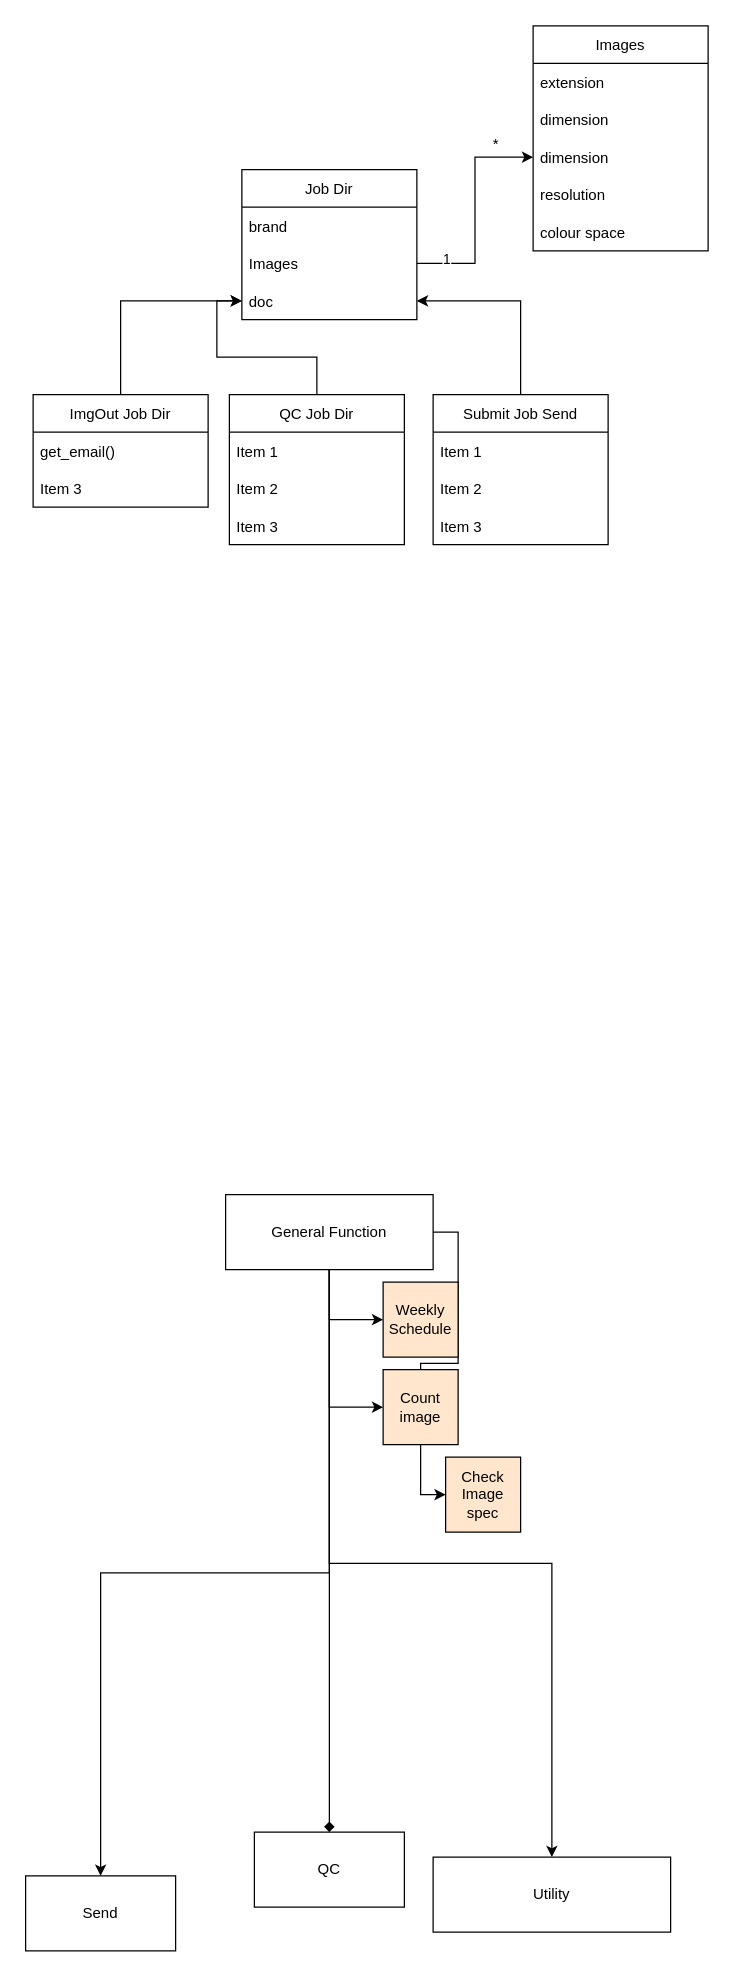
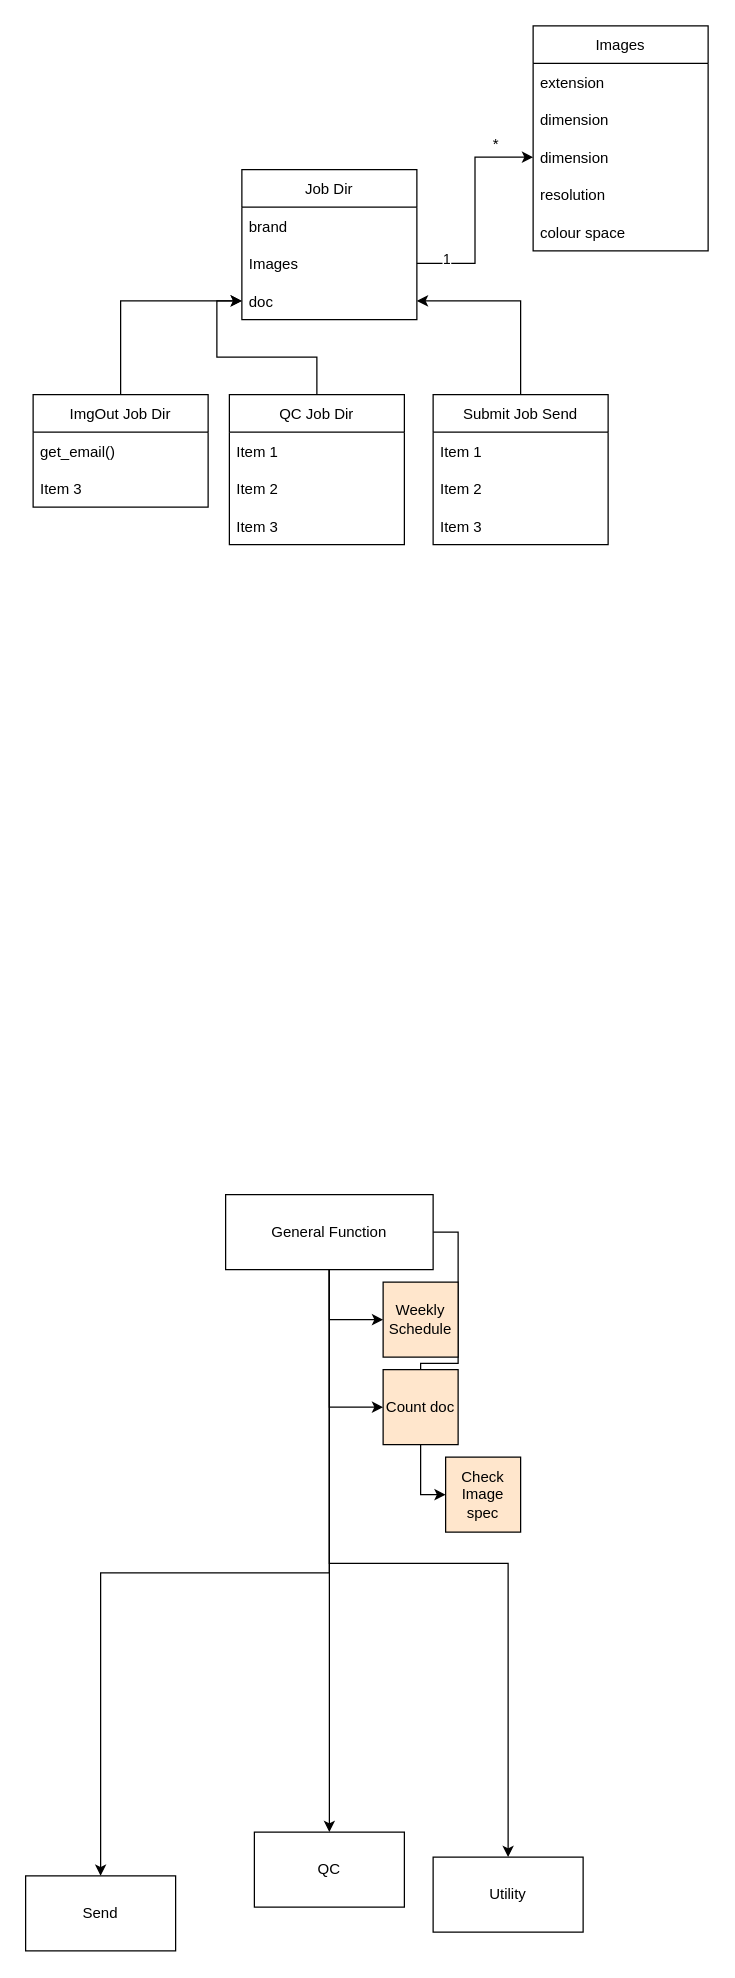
(421, 1407) -> (421, 1407)
(329, 1821) -> (329, 1822)
(552, 1894) -> (508, 1894)
